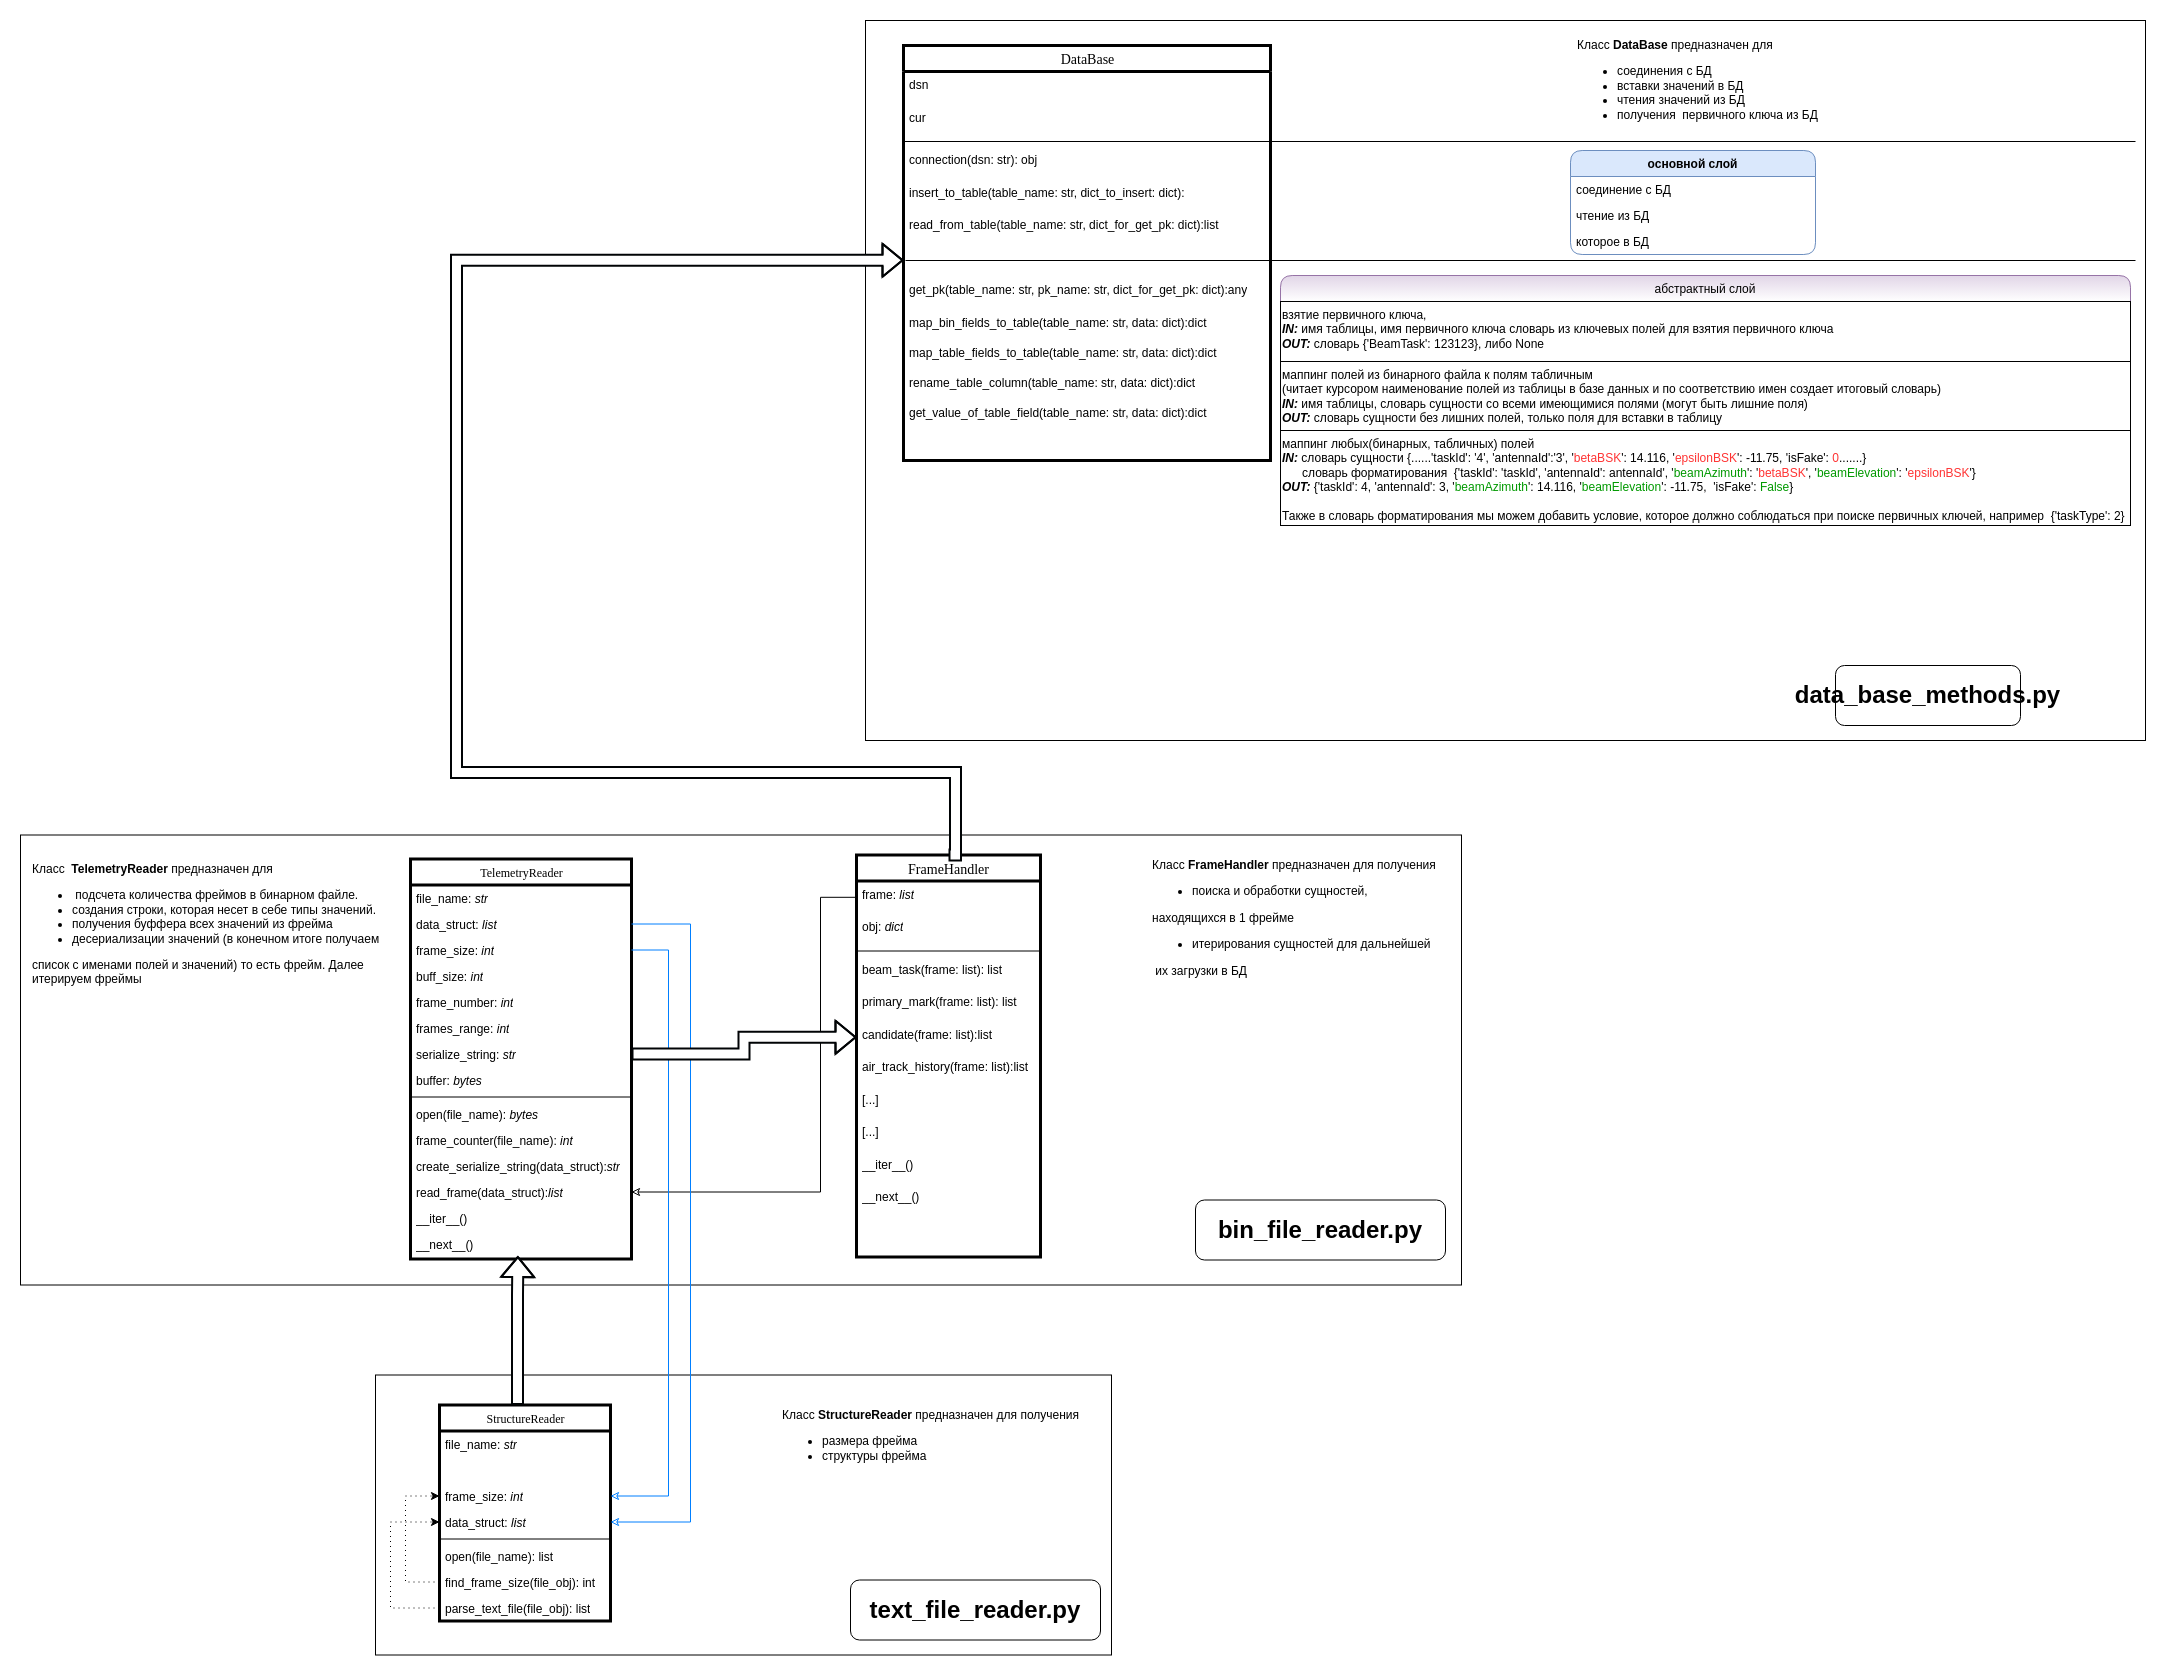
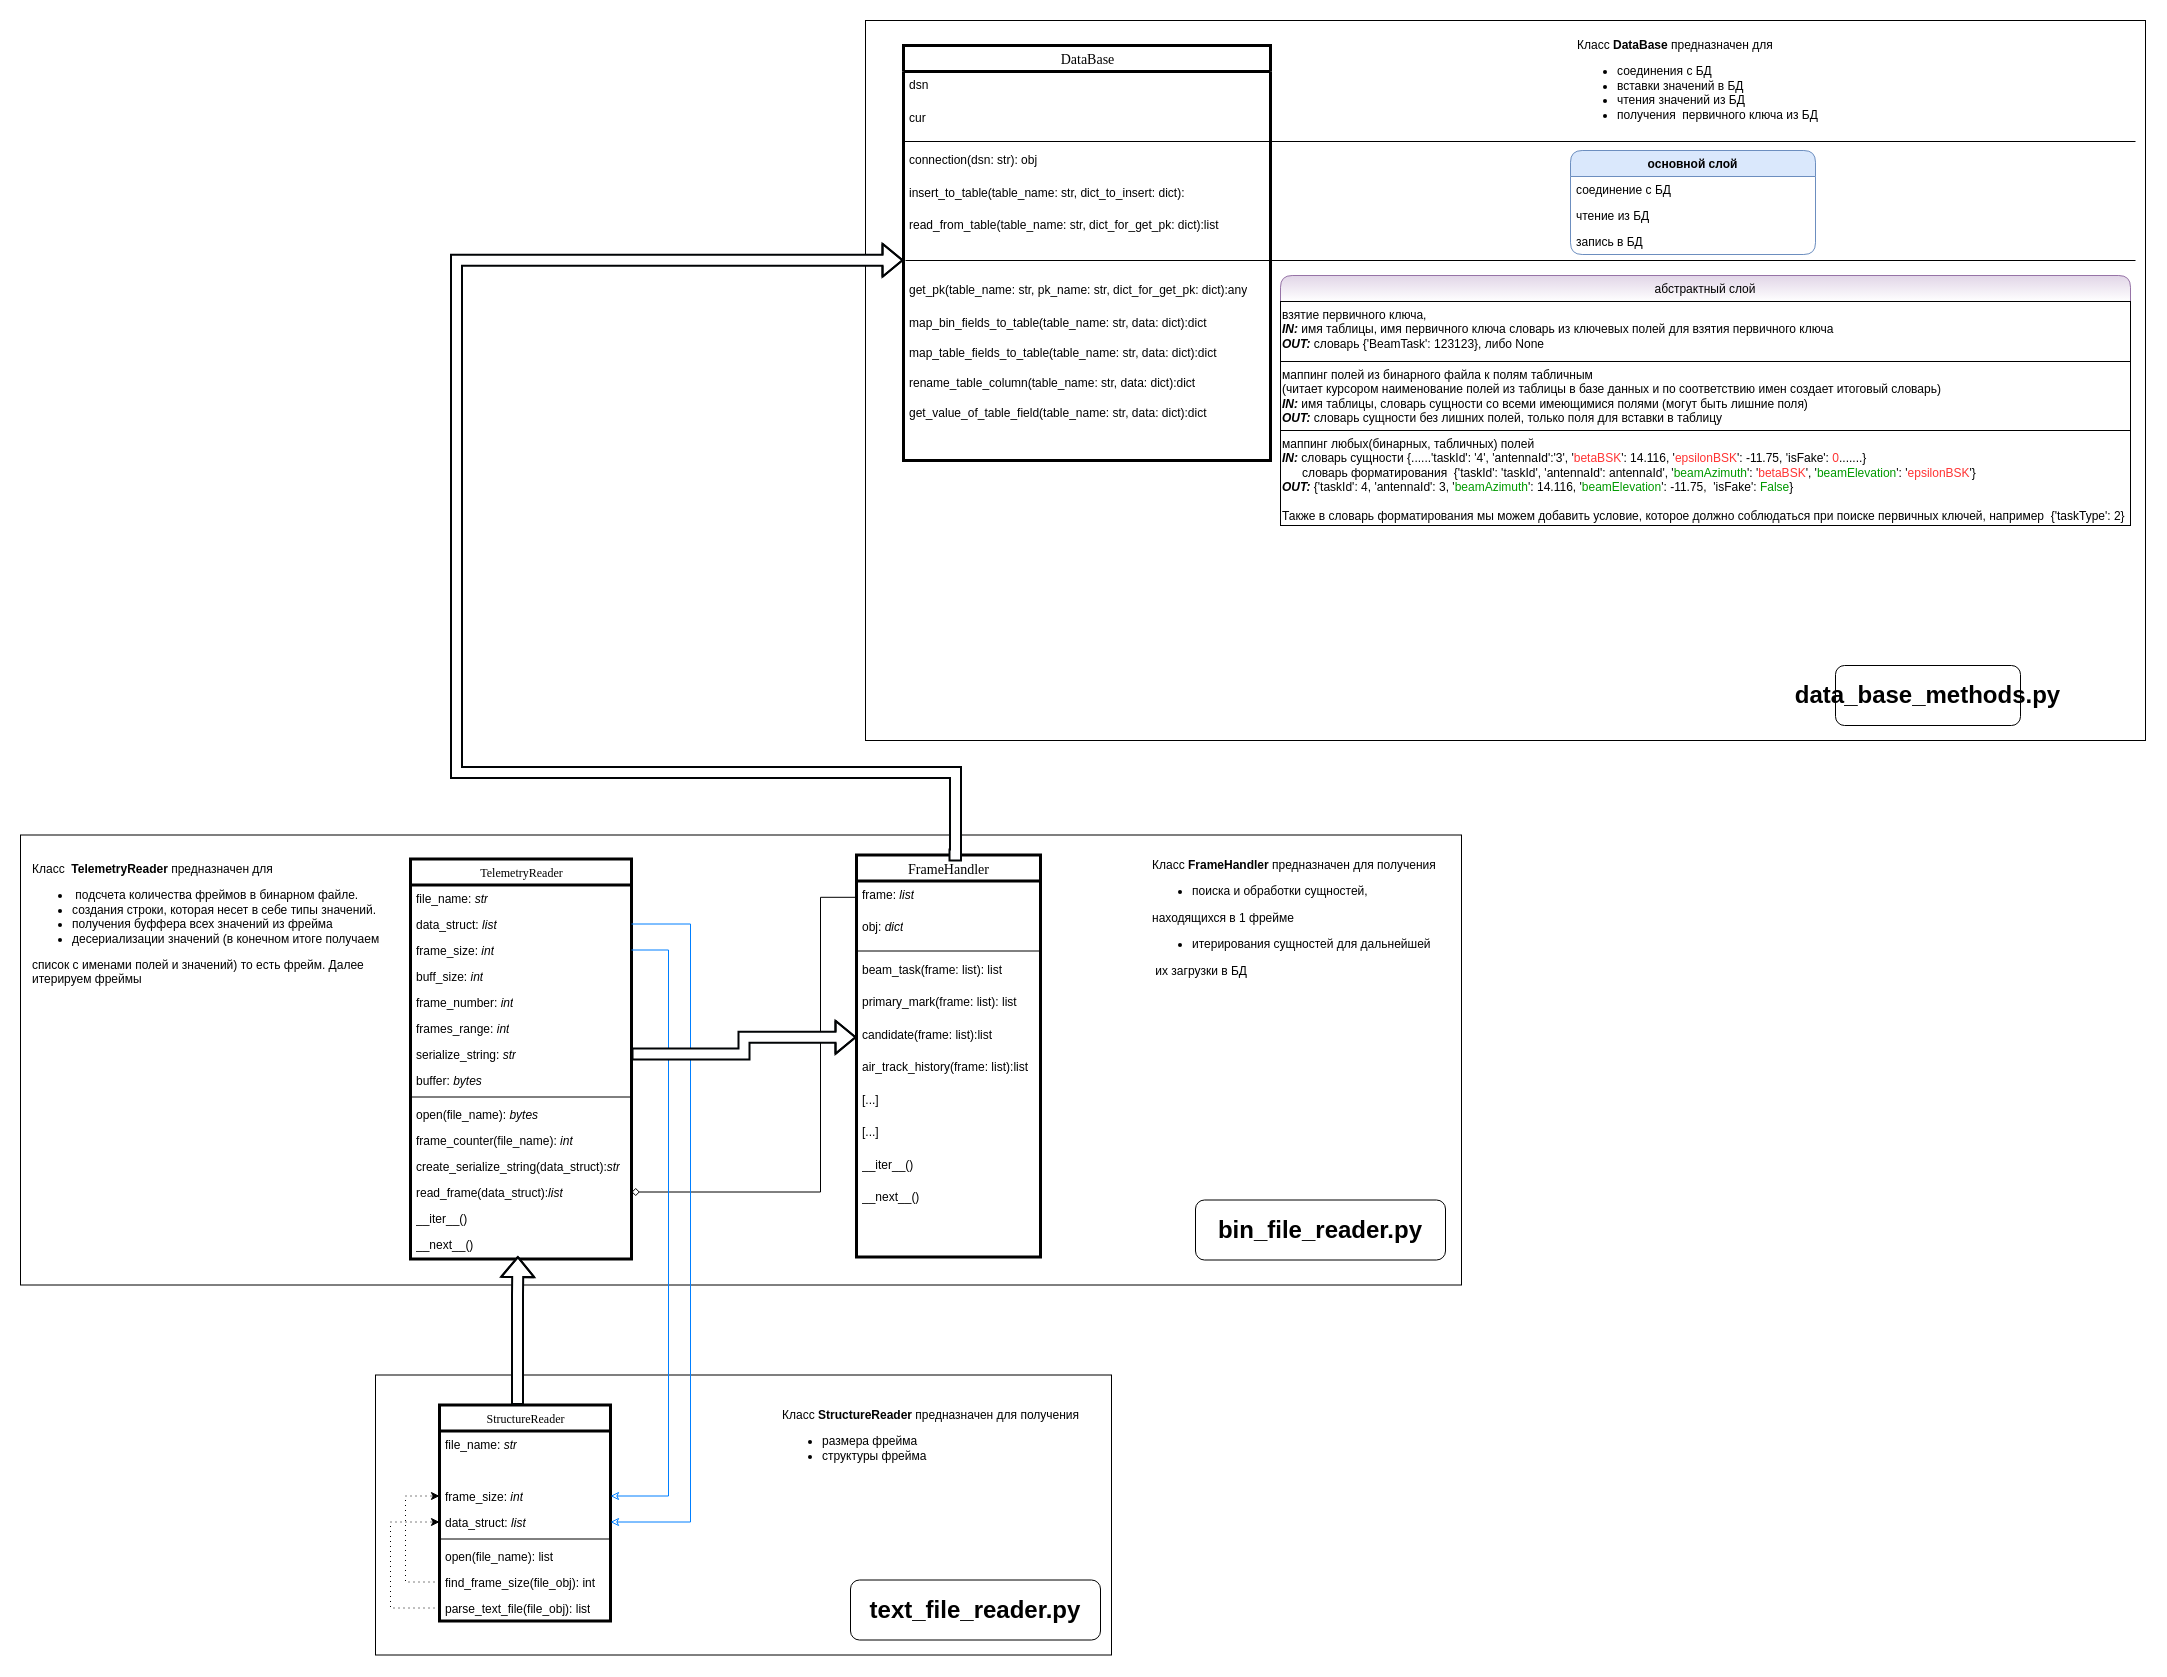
(1613, 242) -> (1610, 242)
(640, 1192) -> (640, 1192)
